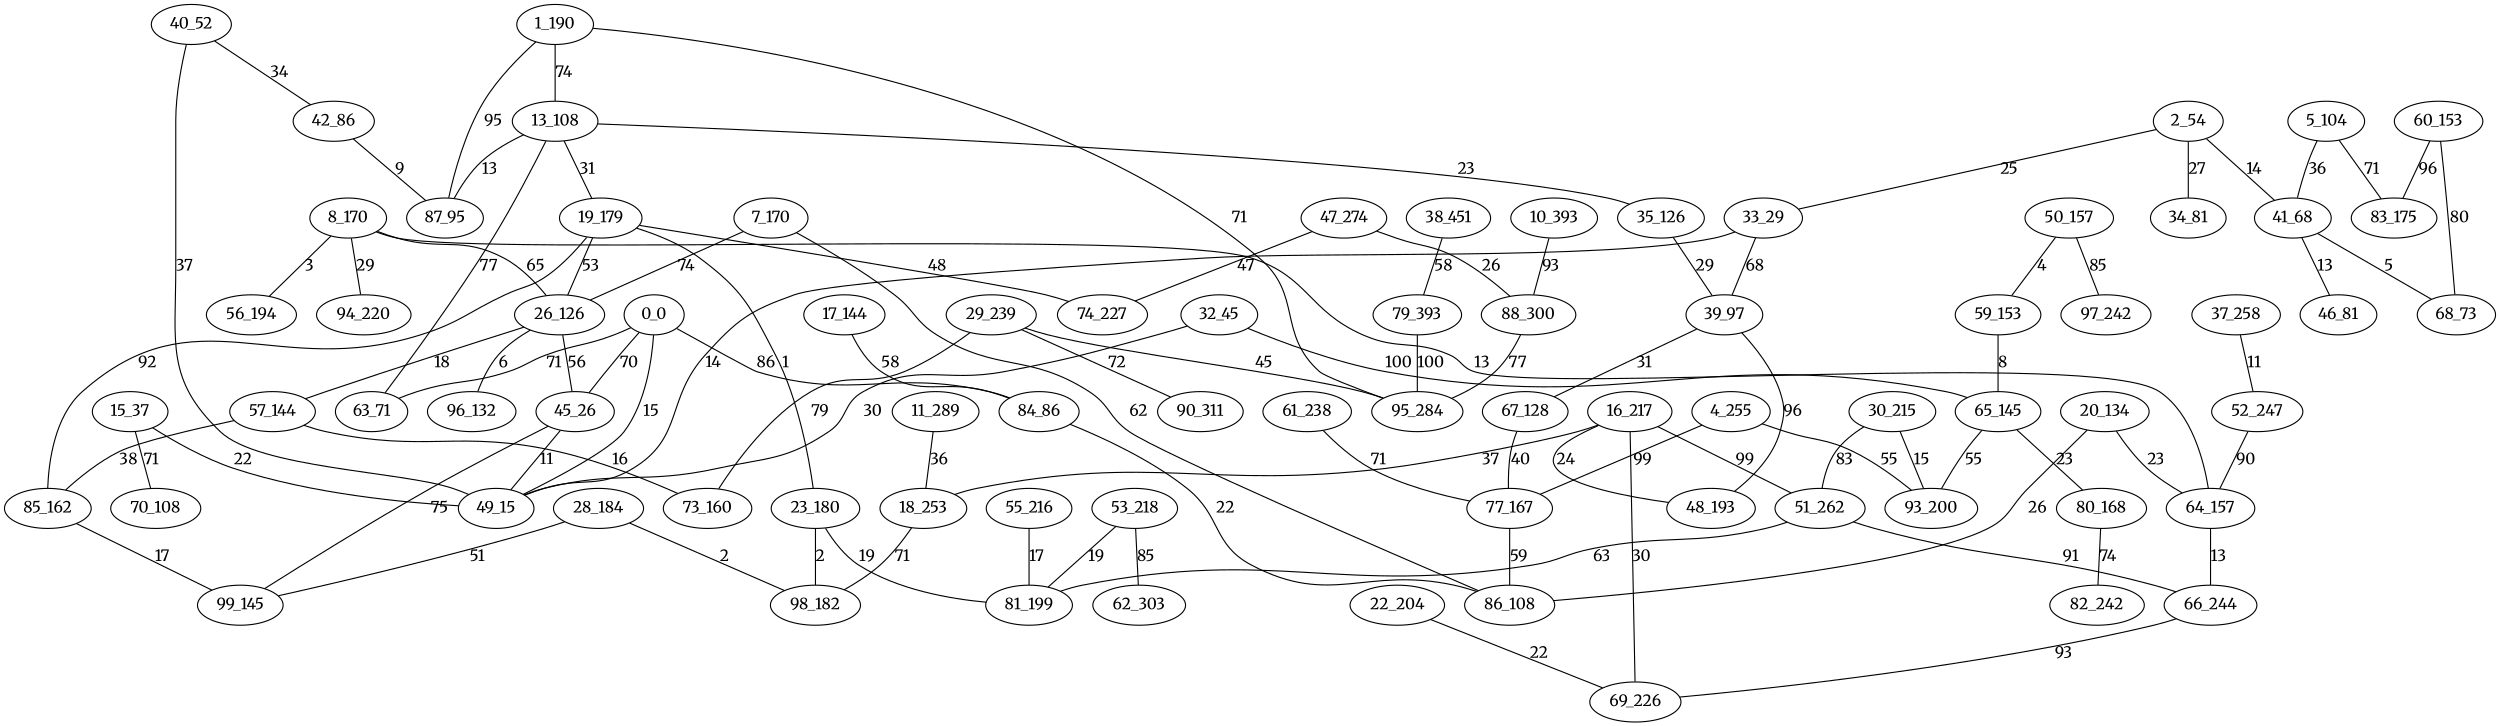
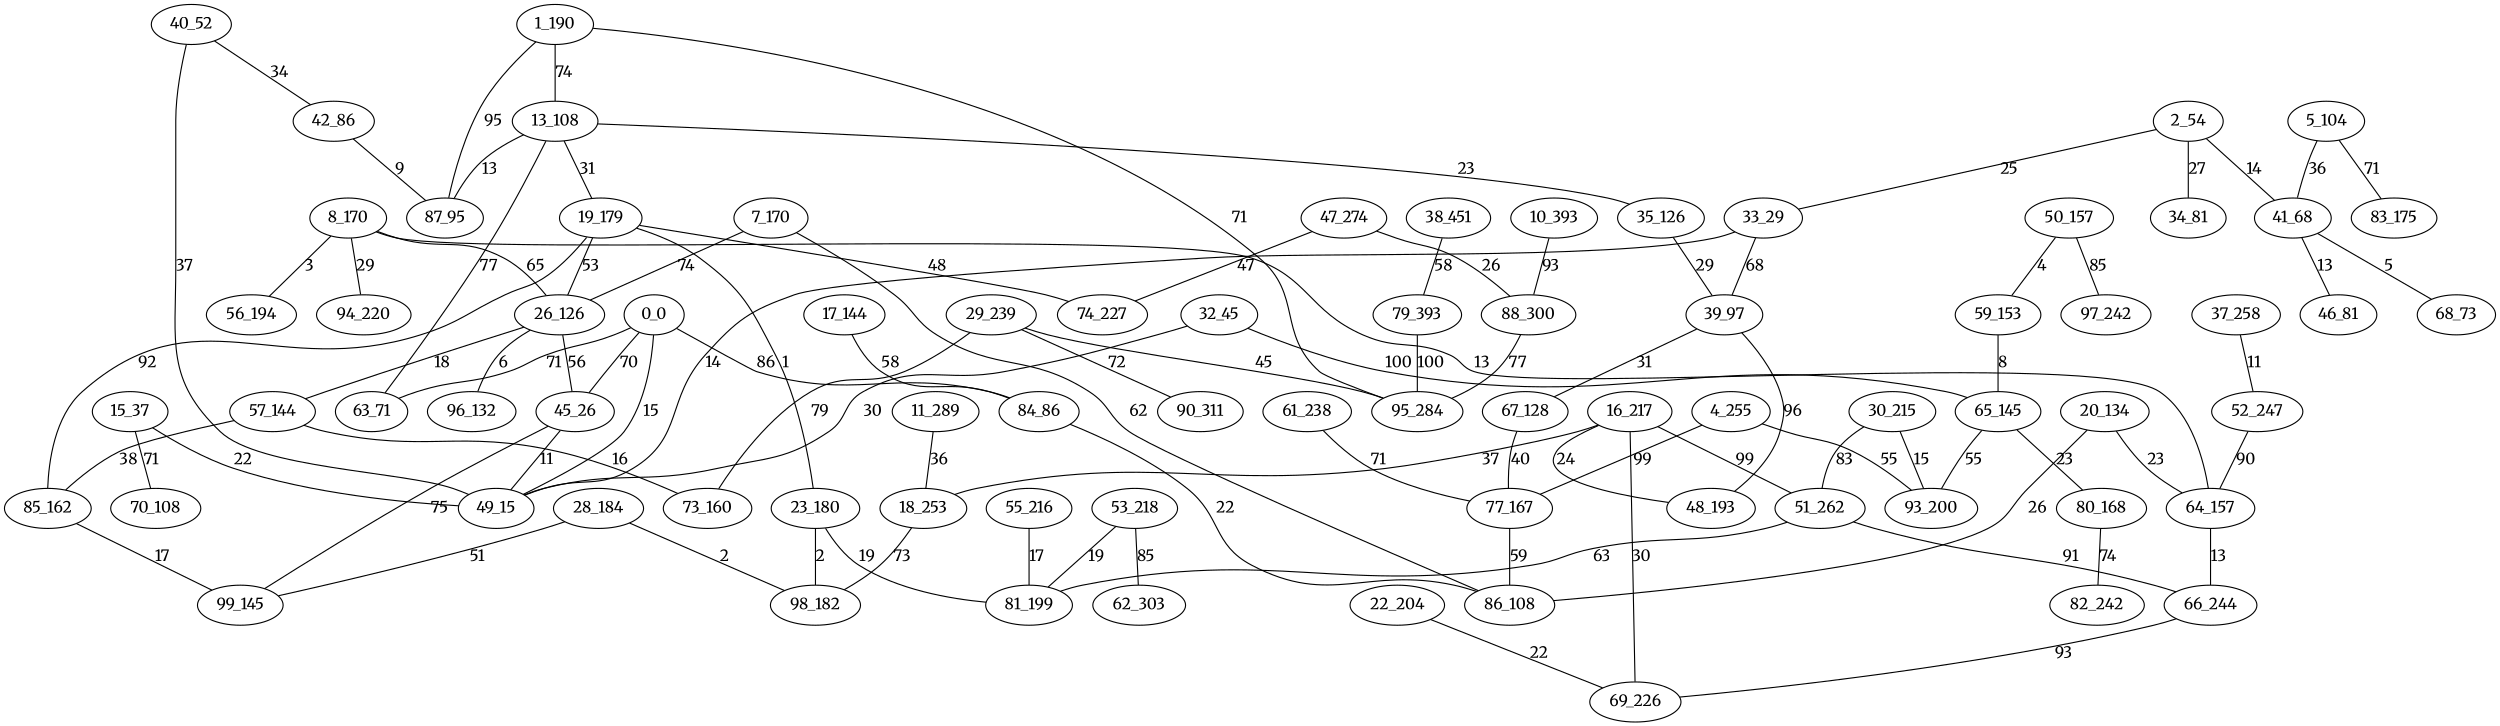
(2439, 121) -> none
(902, 557) -> (902, 557)
